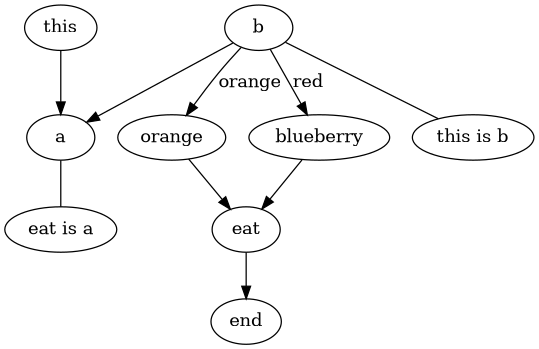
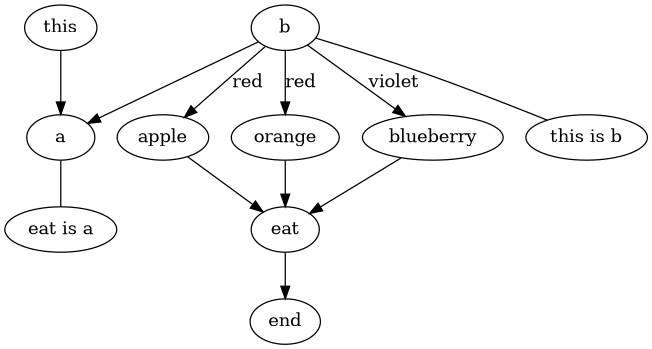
(250, 83) -> (301, 83)
(309, 83) -> (394, 83)
none -> (163, 137)
